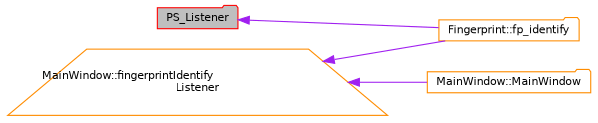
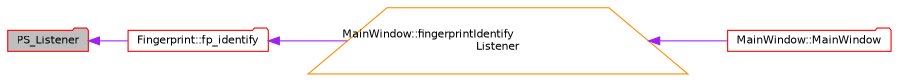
(509, 30) -> (198, 41)
(390, 50) -> (313, 41)
(509, 82) -> (809, 41)
